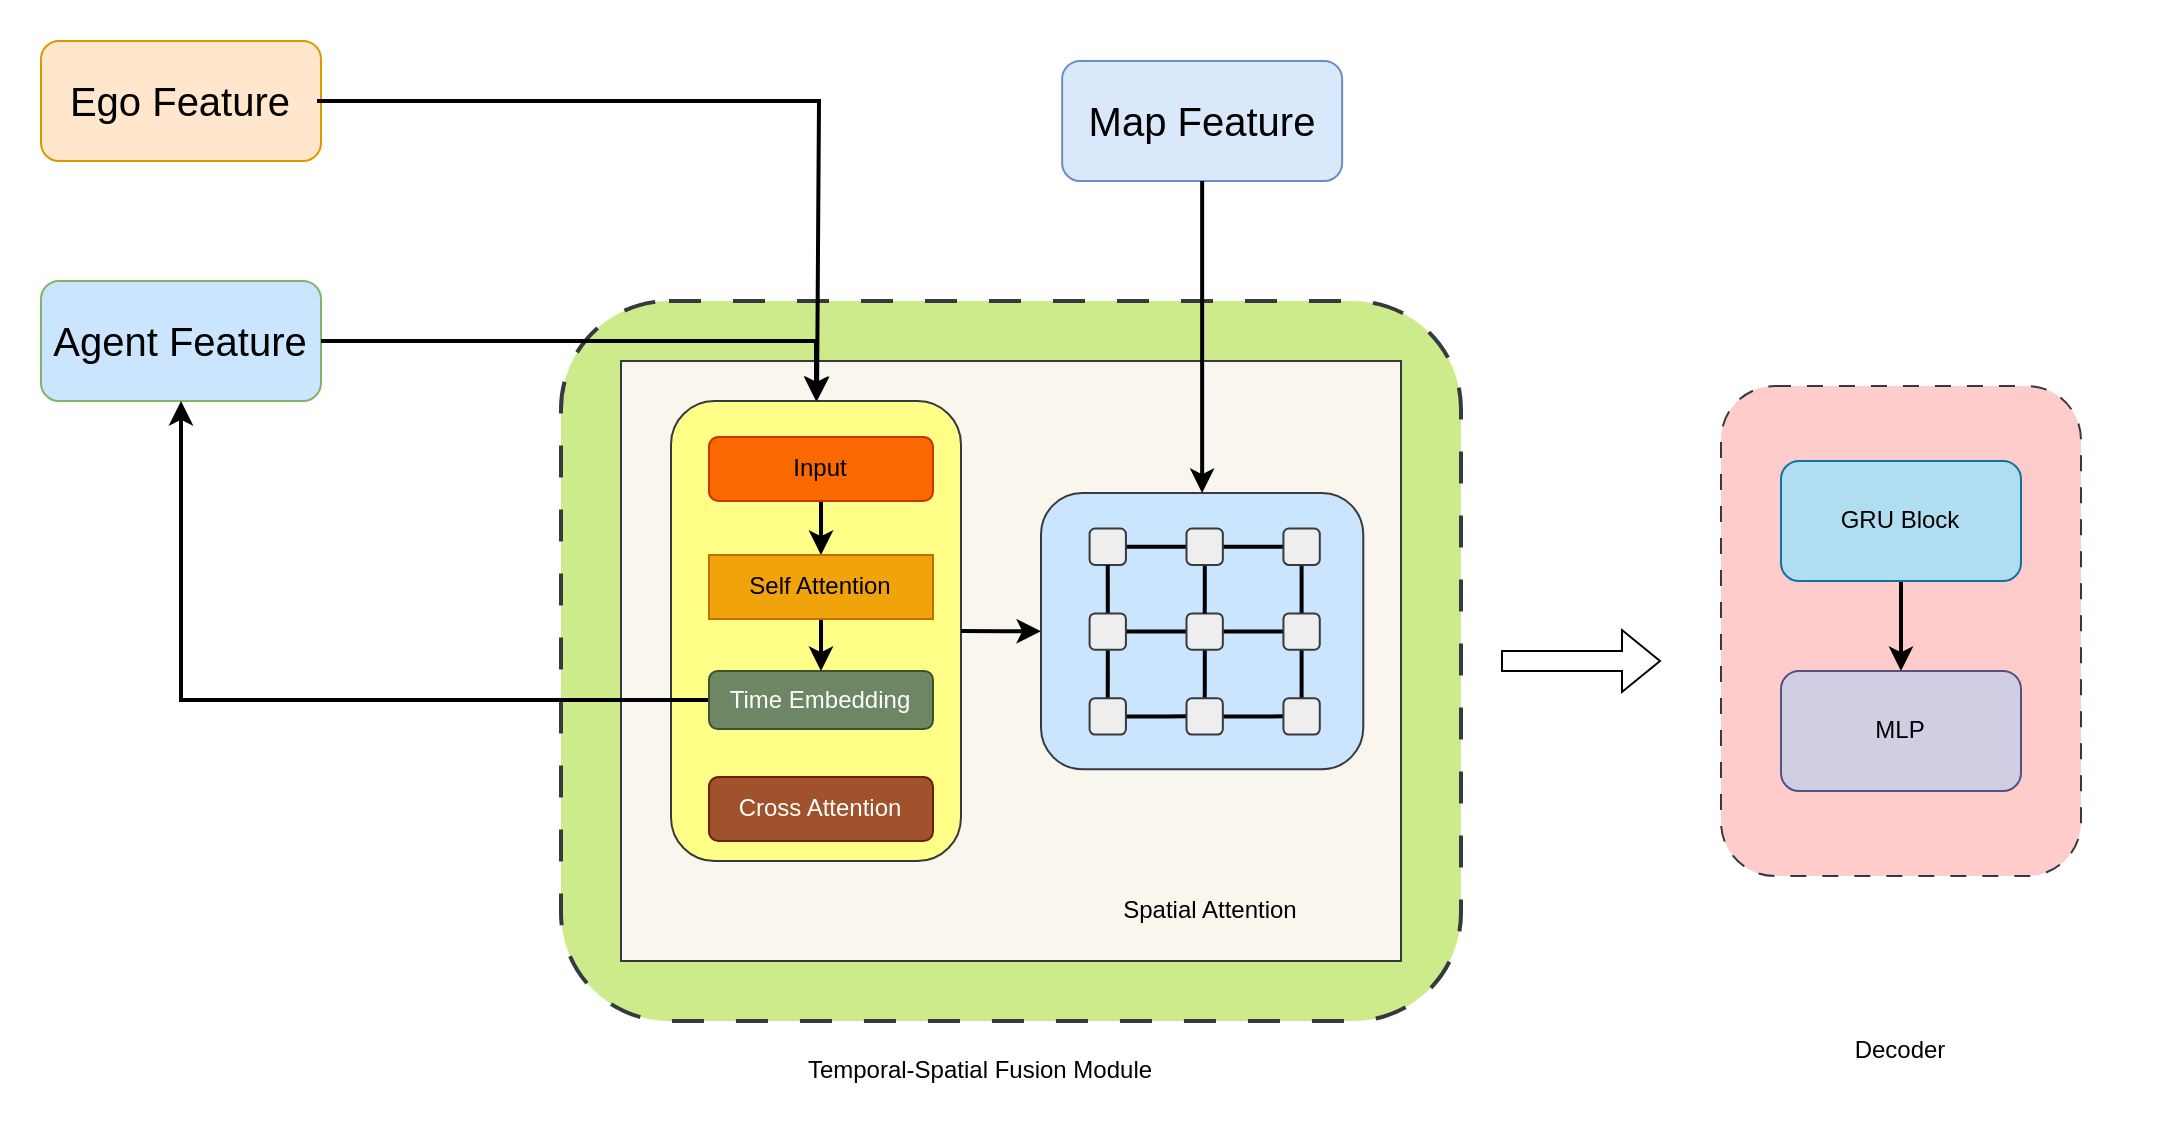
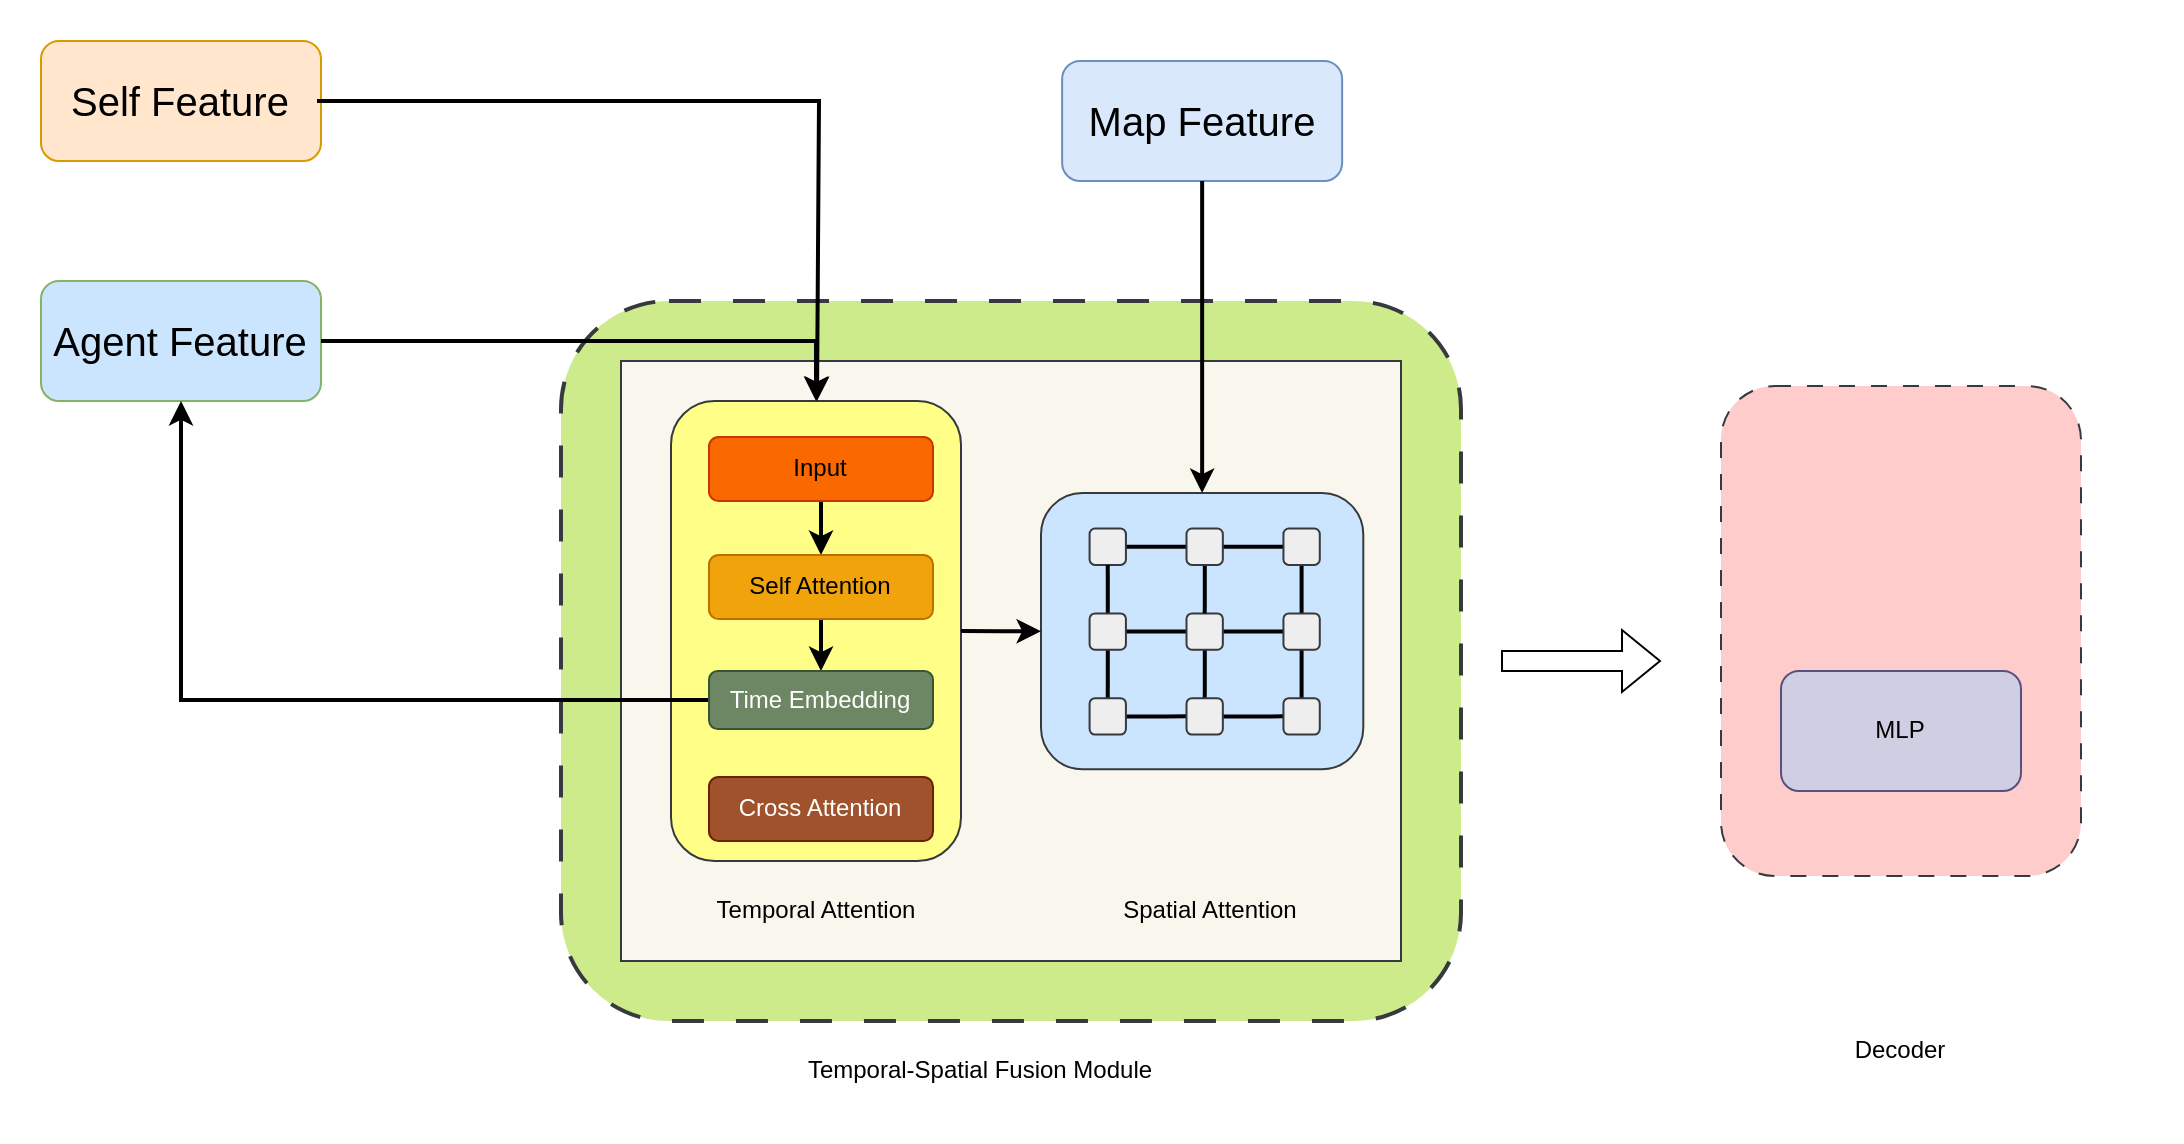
(181, 101) -> (181, 101)
(1901, 521) -> none
(821, 587) -> (821, 587)
(1901, 617) -> none
none -> (816, 911)
